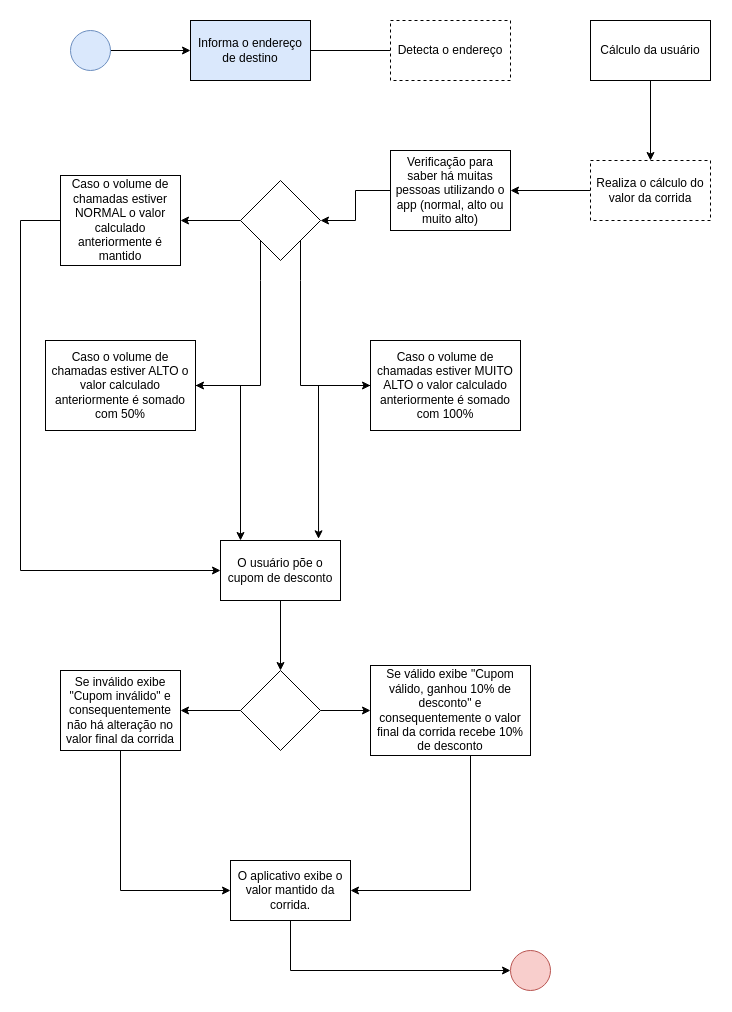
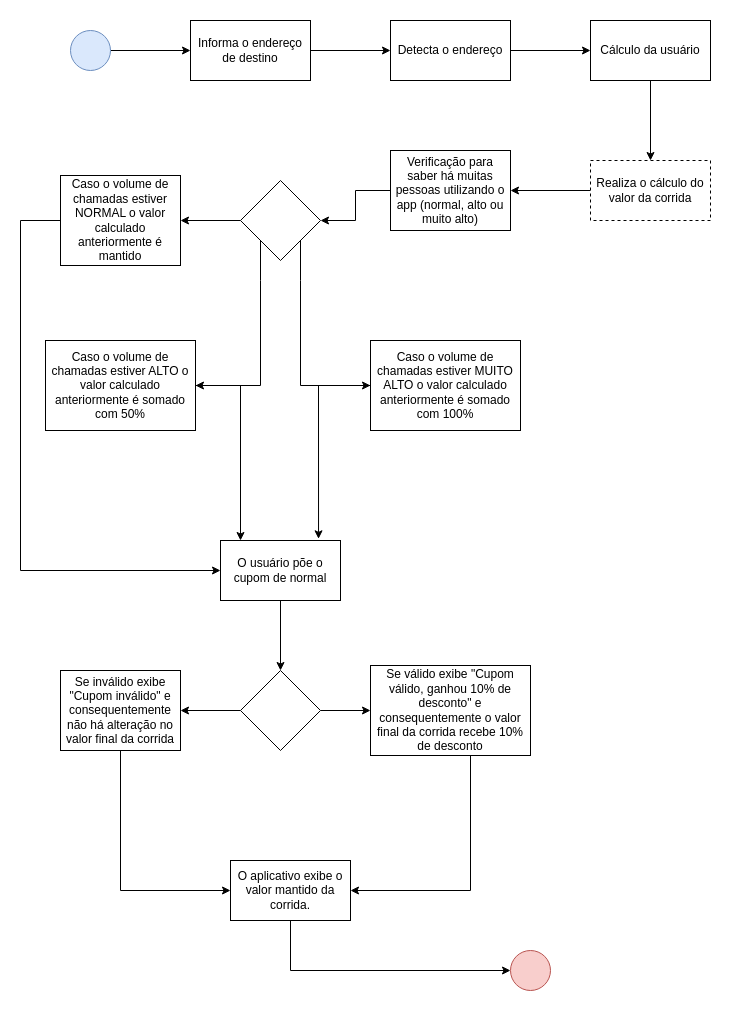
(251, 51) -> (251, 51)
(386, 51) -> (382, 51)
(451, 51) -> (451, 51)
none -> (547, 51)
(281, 571) -> (281, 571)
